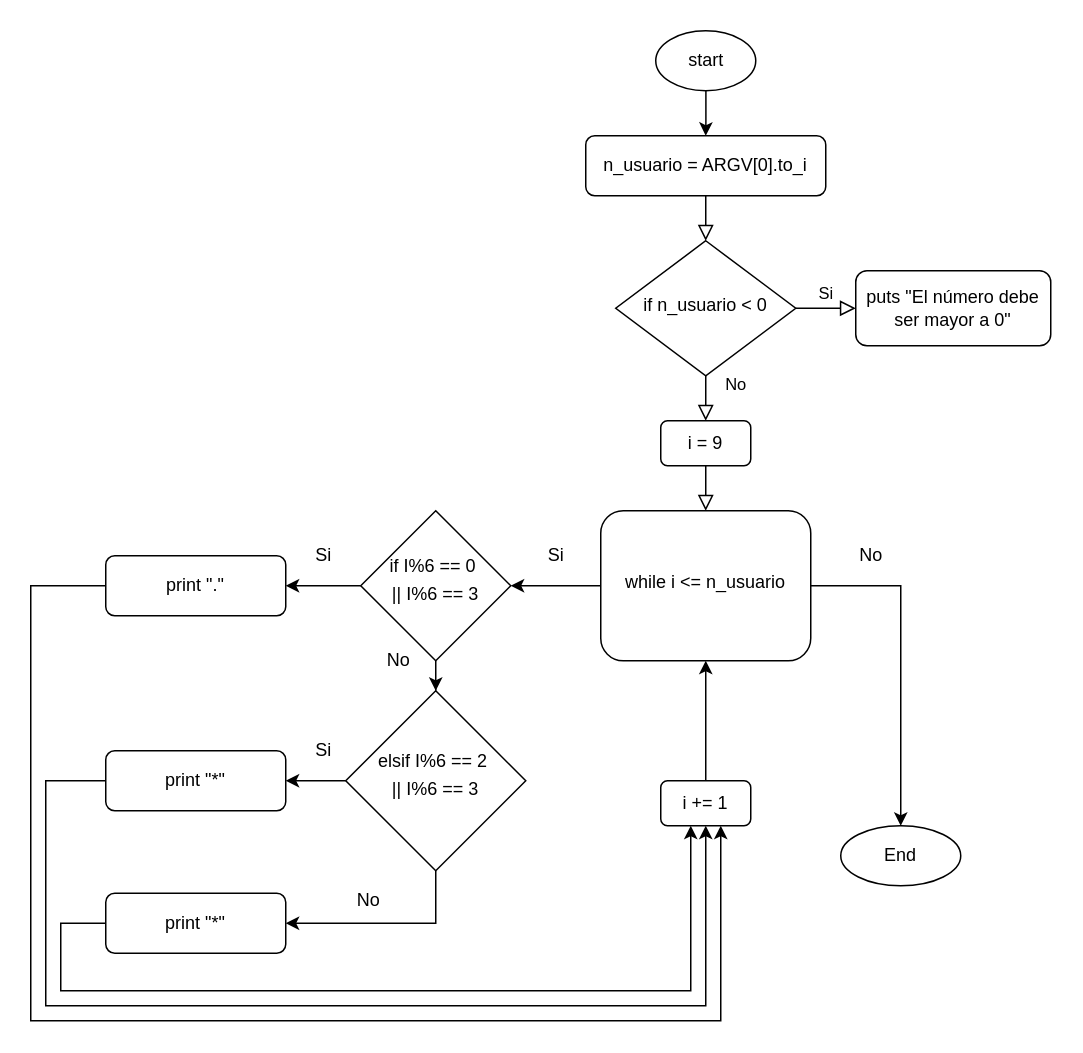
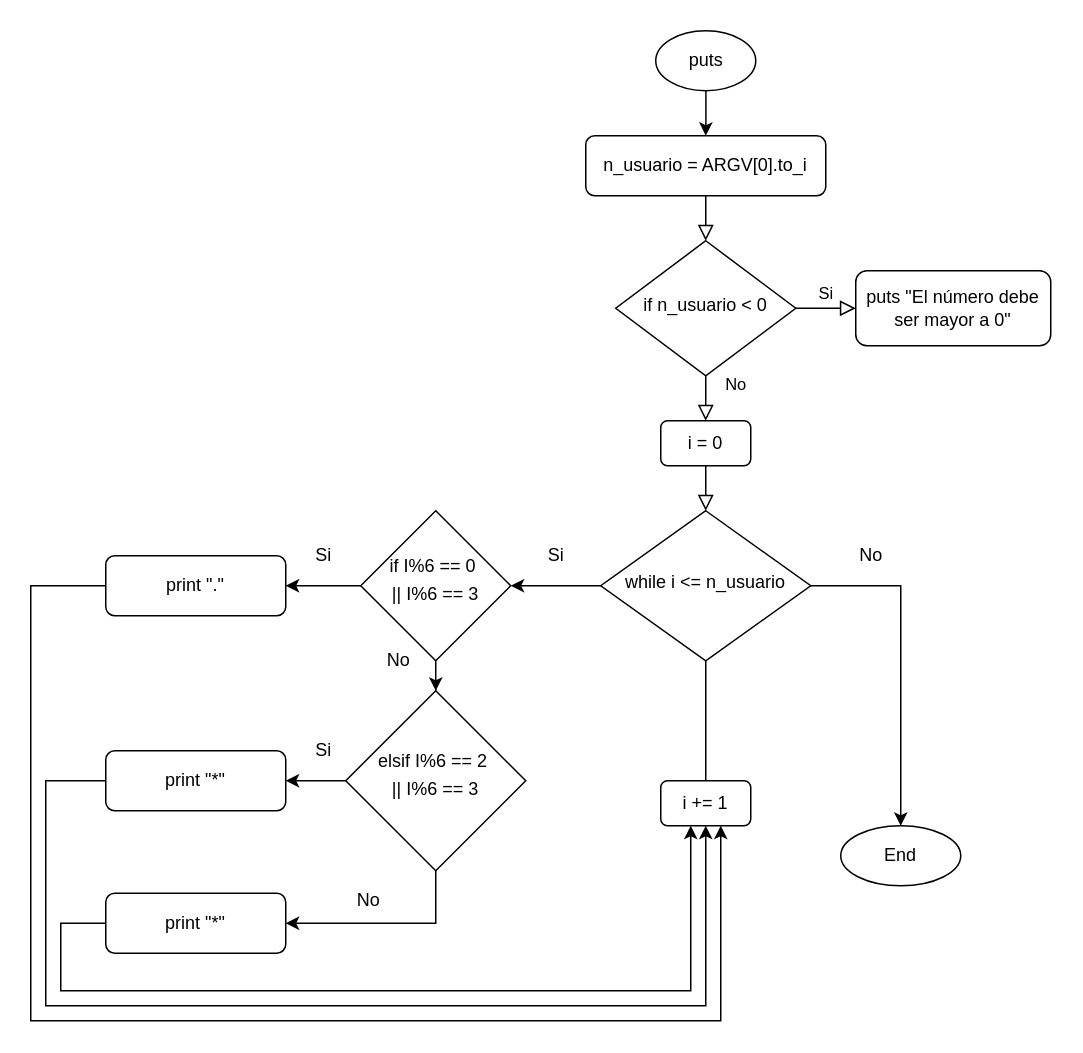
(707, 61) -> (707, 61)
(706, 443) -> (706, 443)
(706, 586) -> (706, 586)
(706, 672) -> (706, 667)
